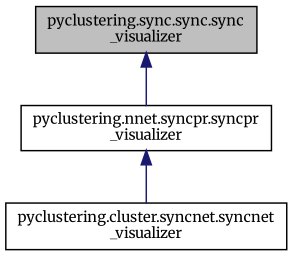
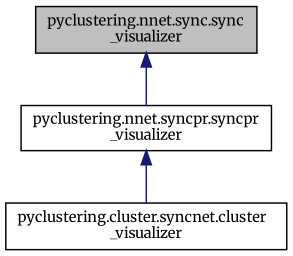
(146, 30) -> (146, 30)
(146, 226) -> (146, 226)
